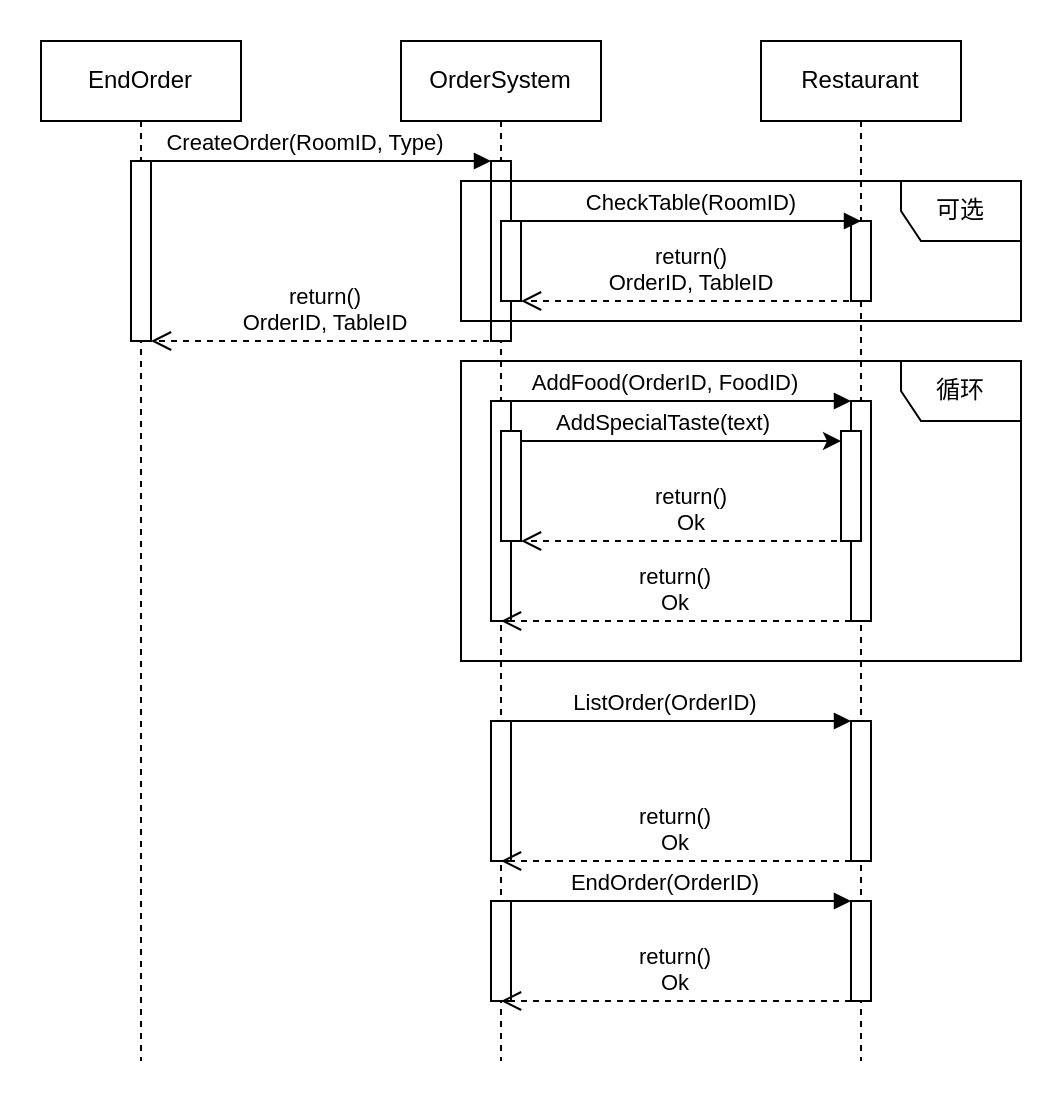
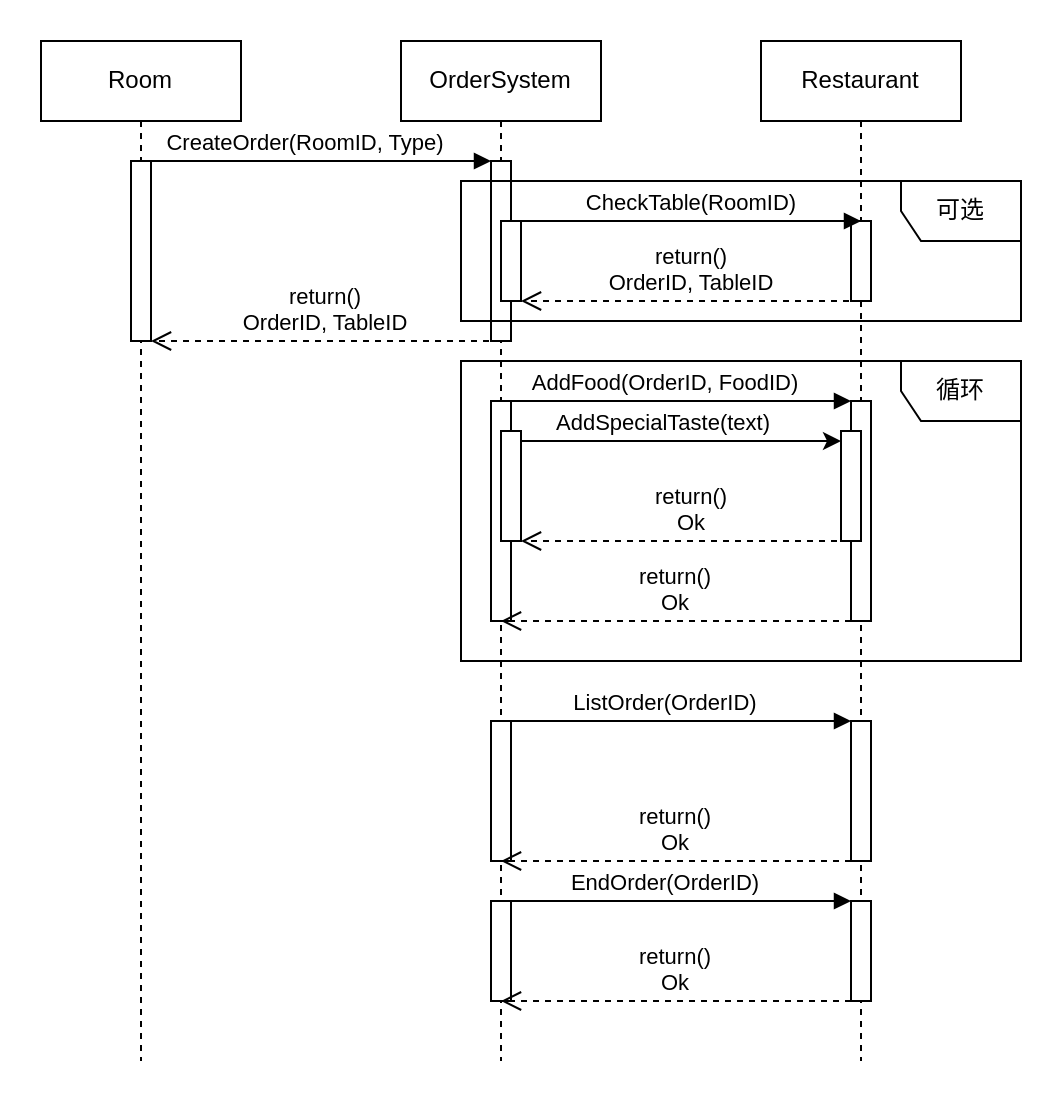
(141, 81) -> (141, 81)
